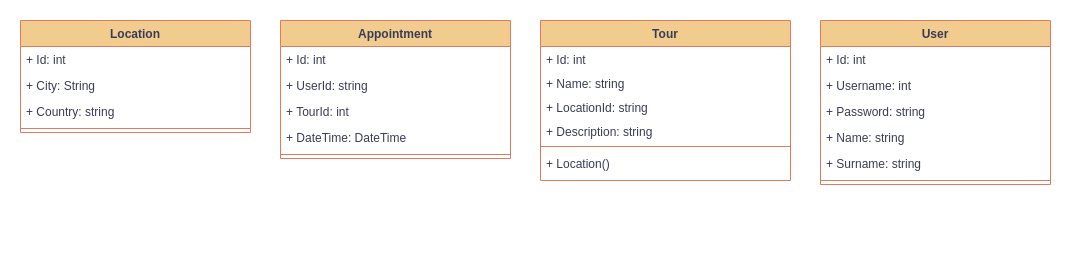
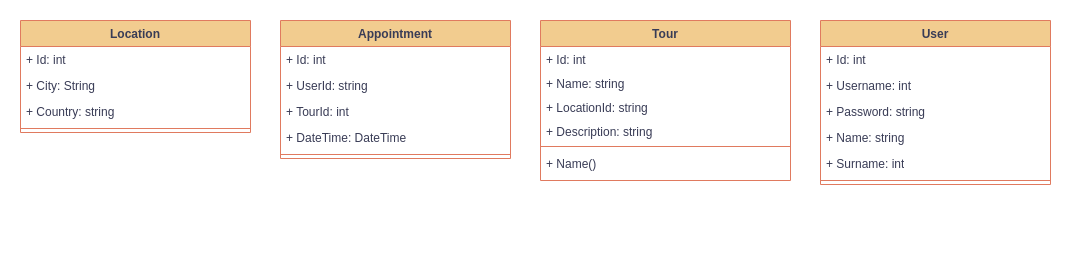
(584, 165) -> (572, 165)
(877, 165) -> (867, 165)
